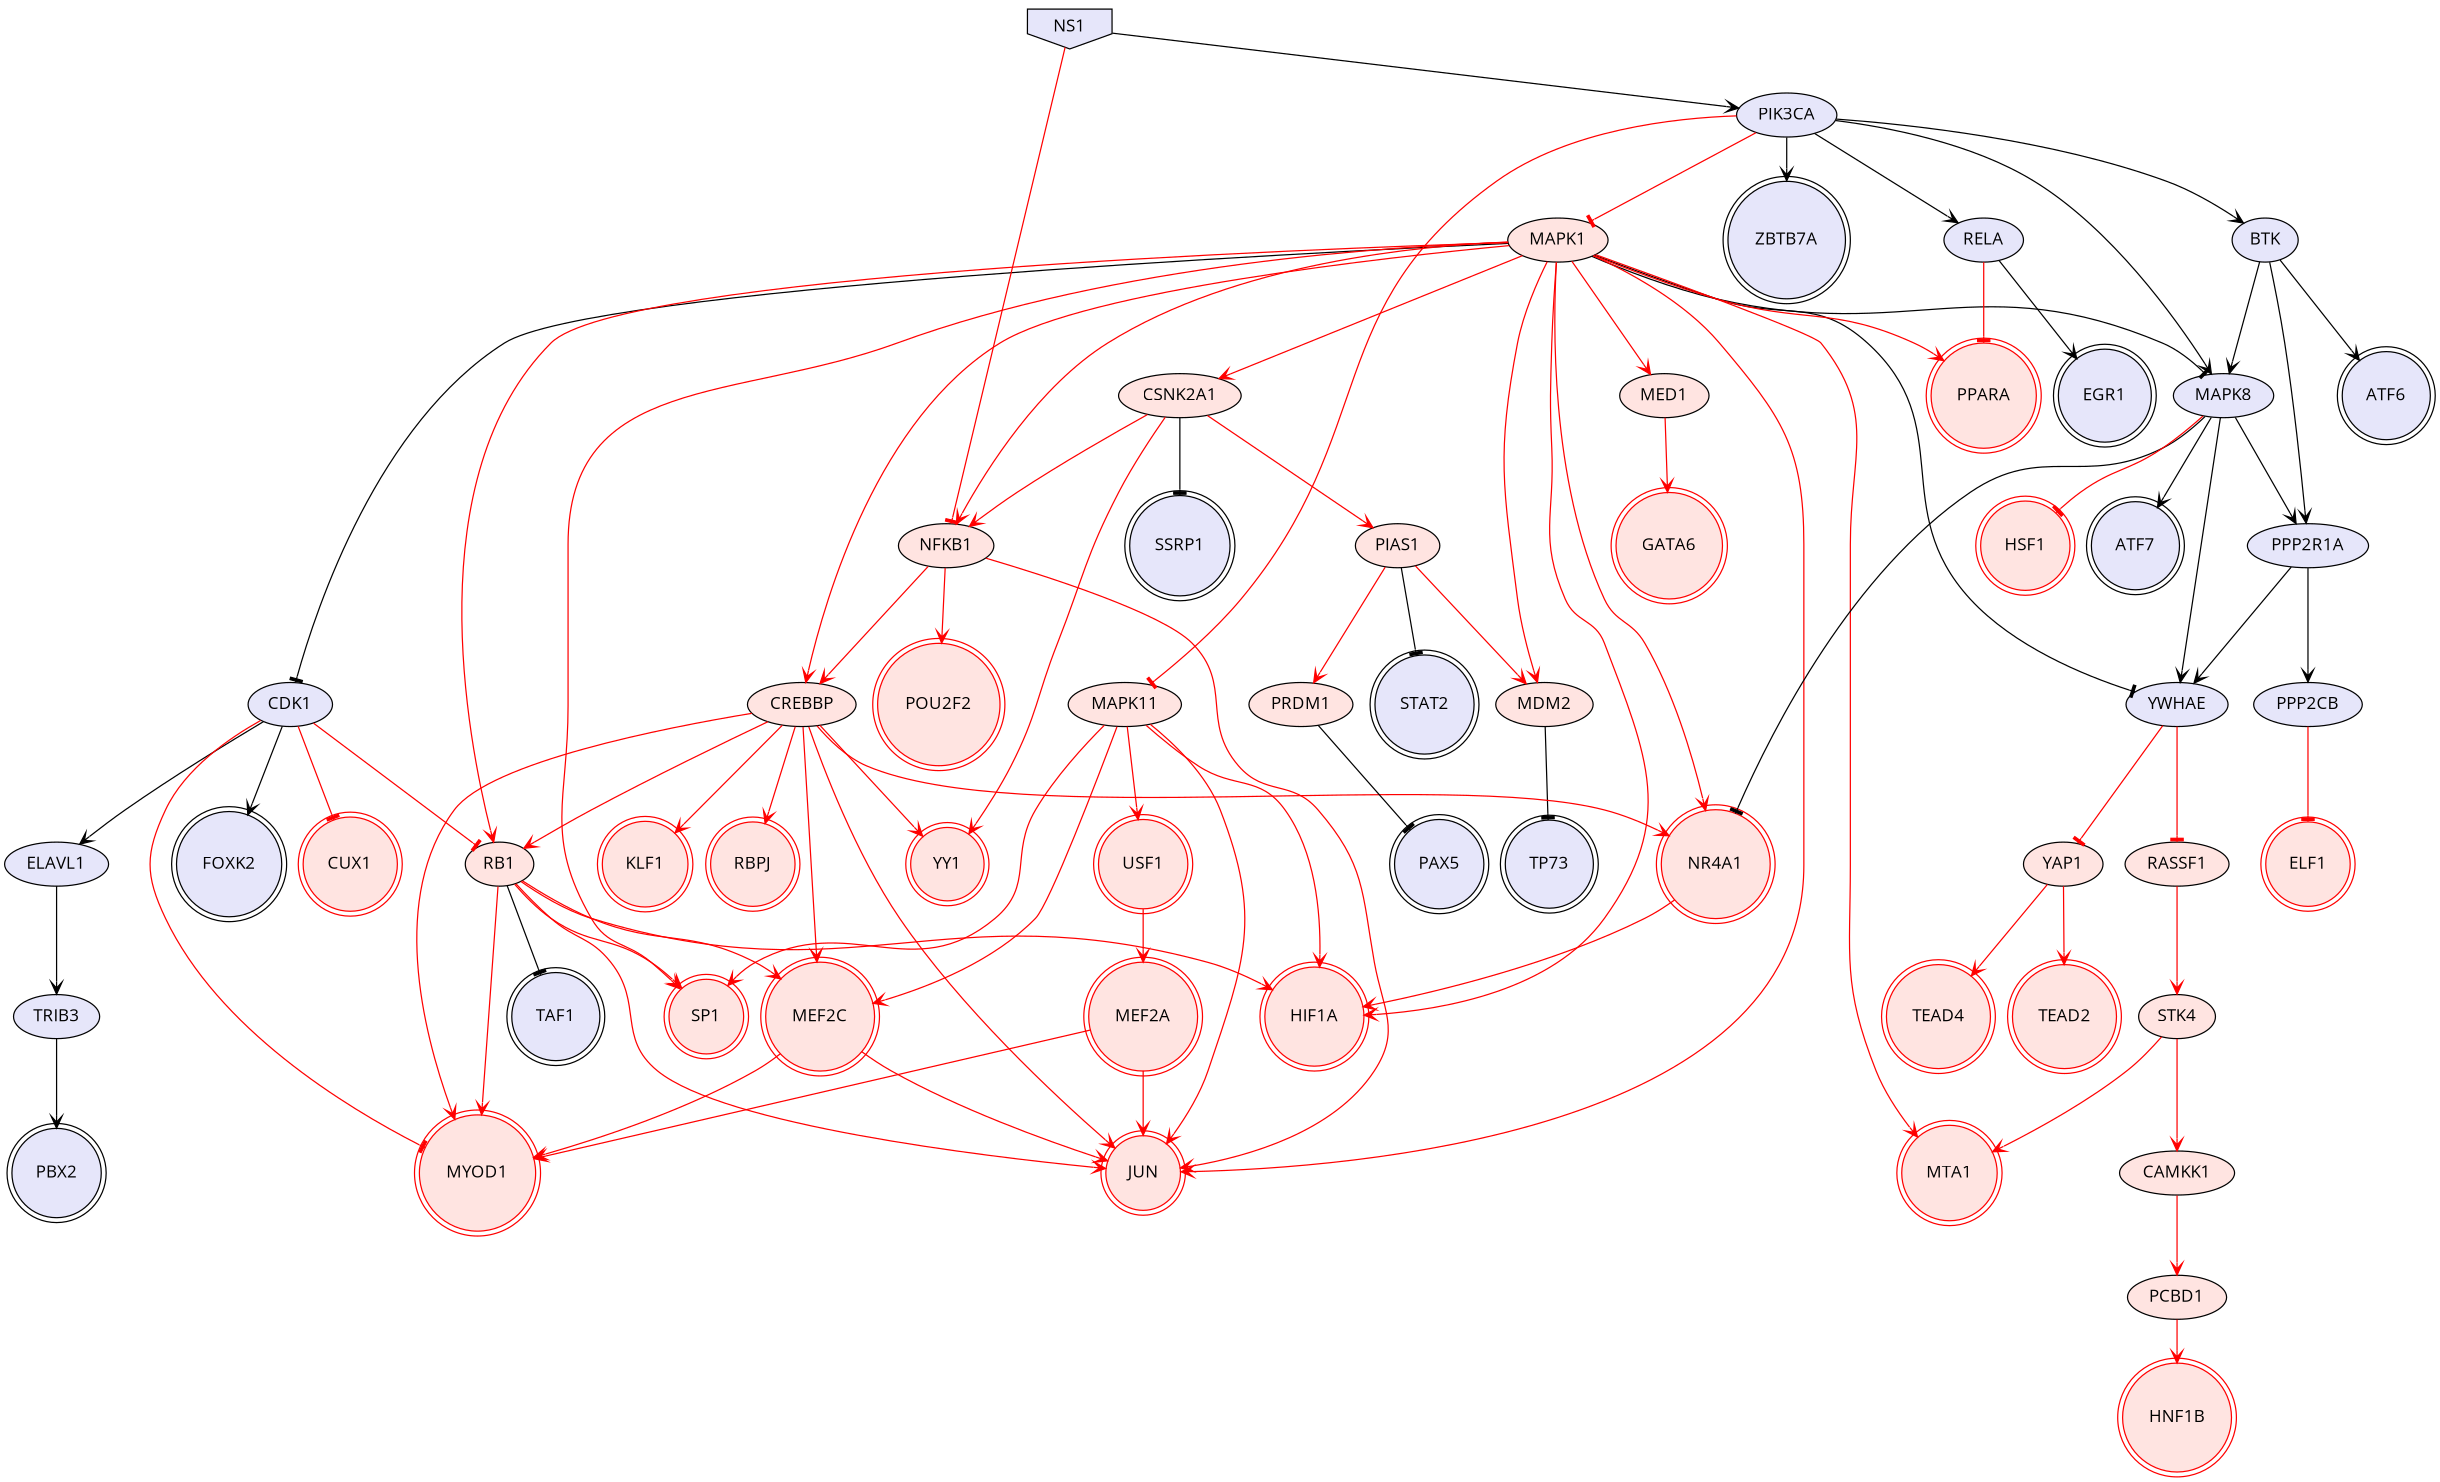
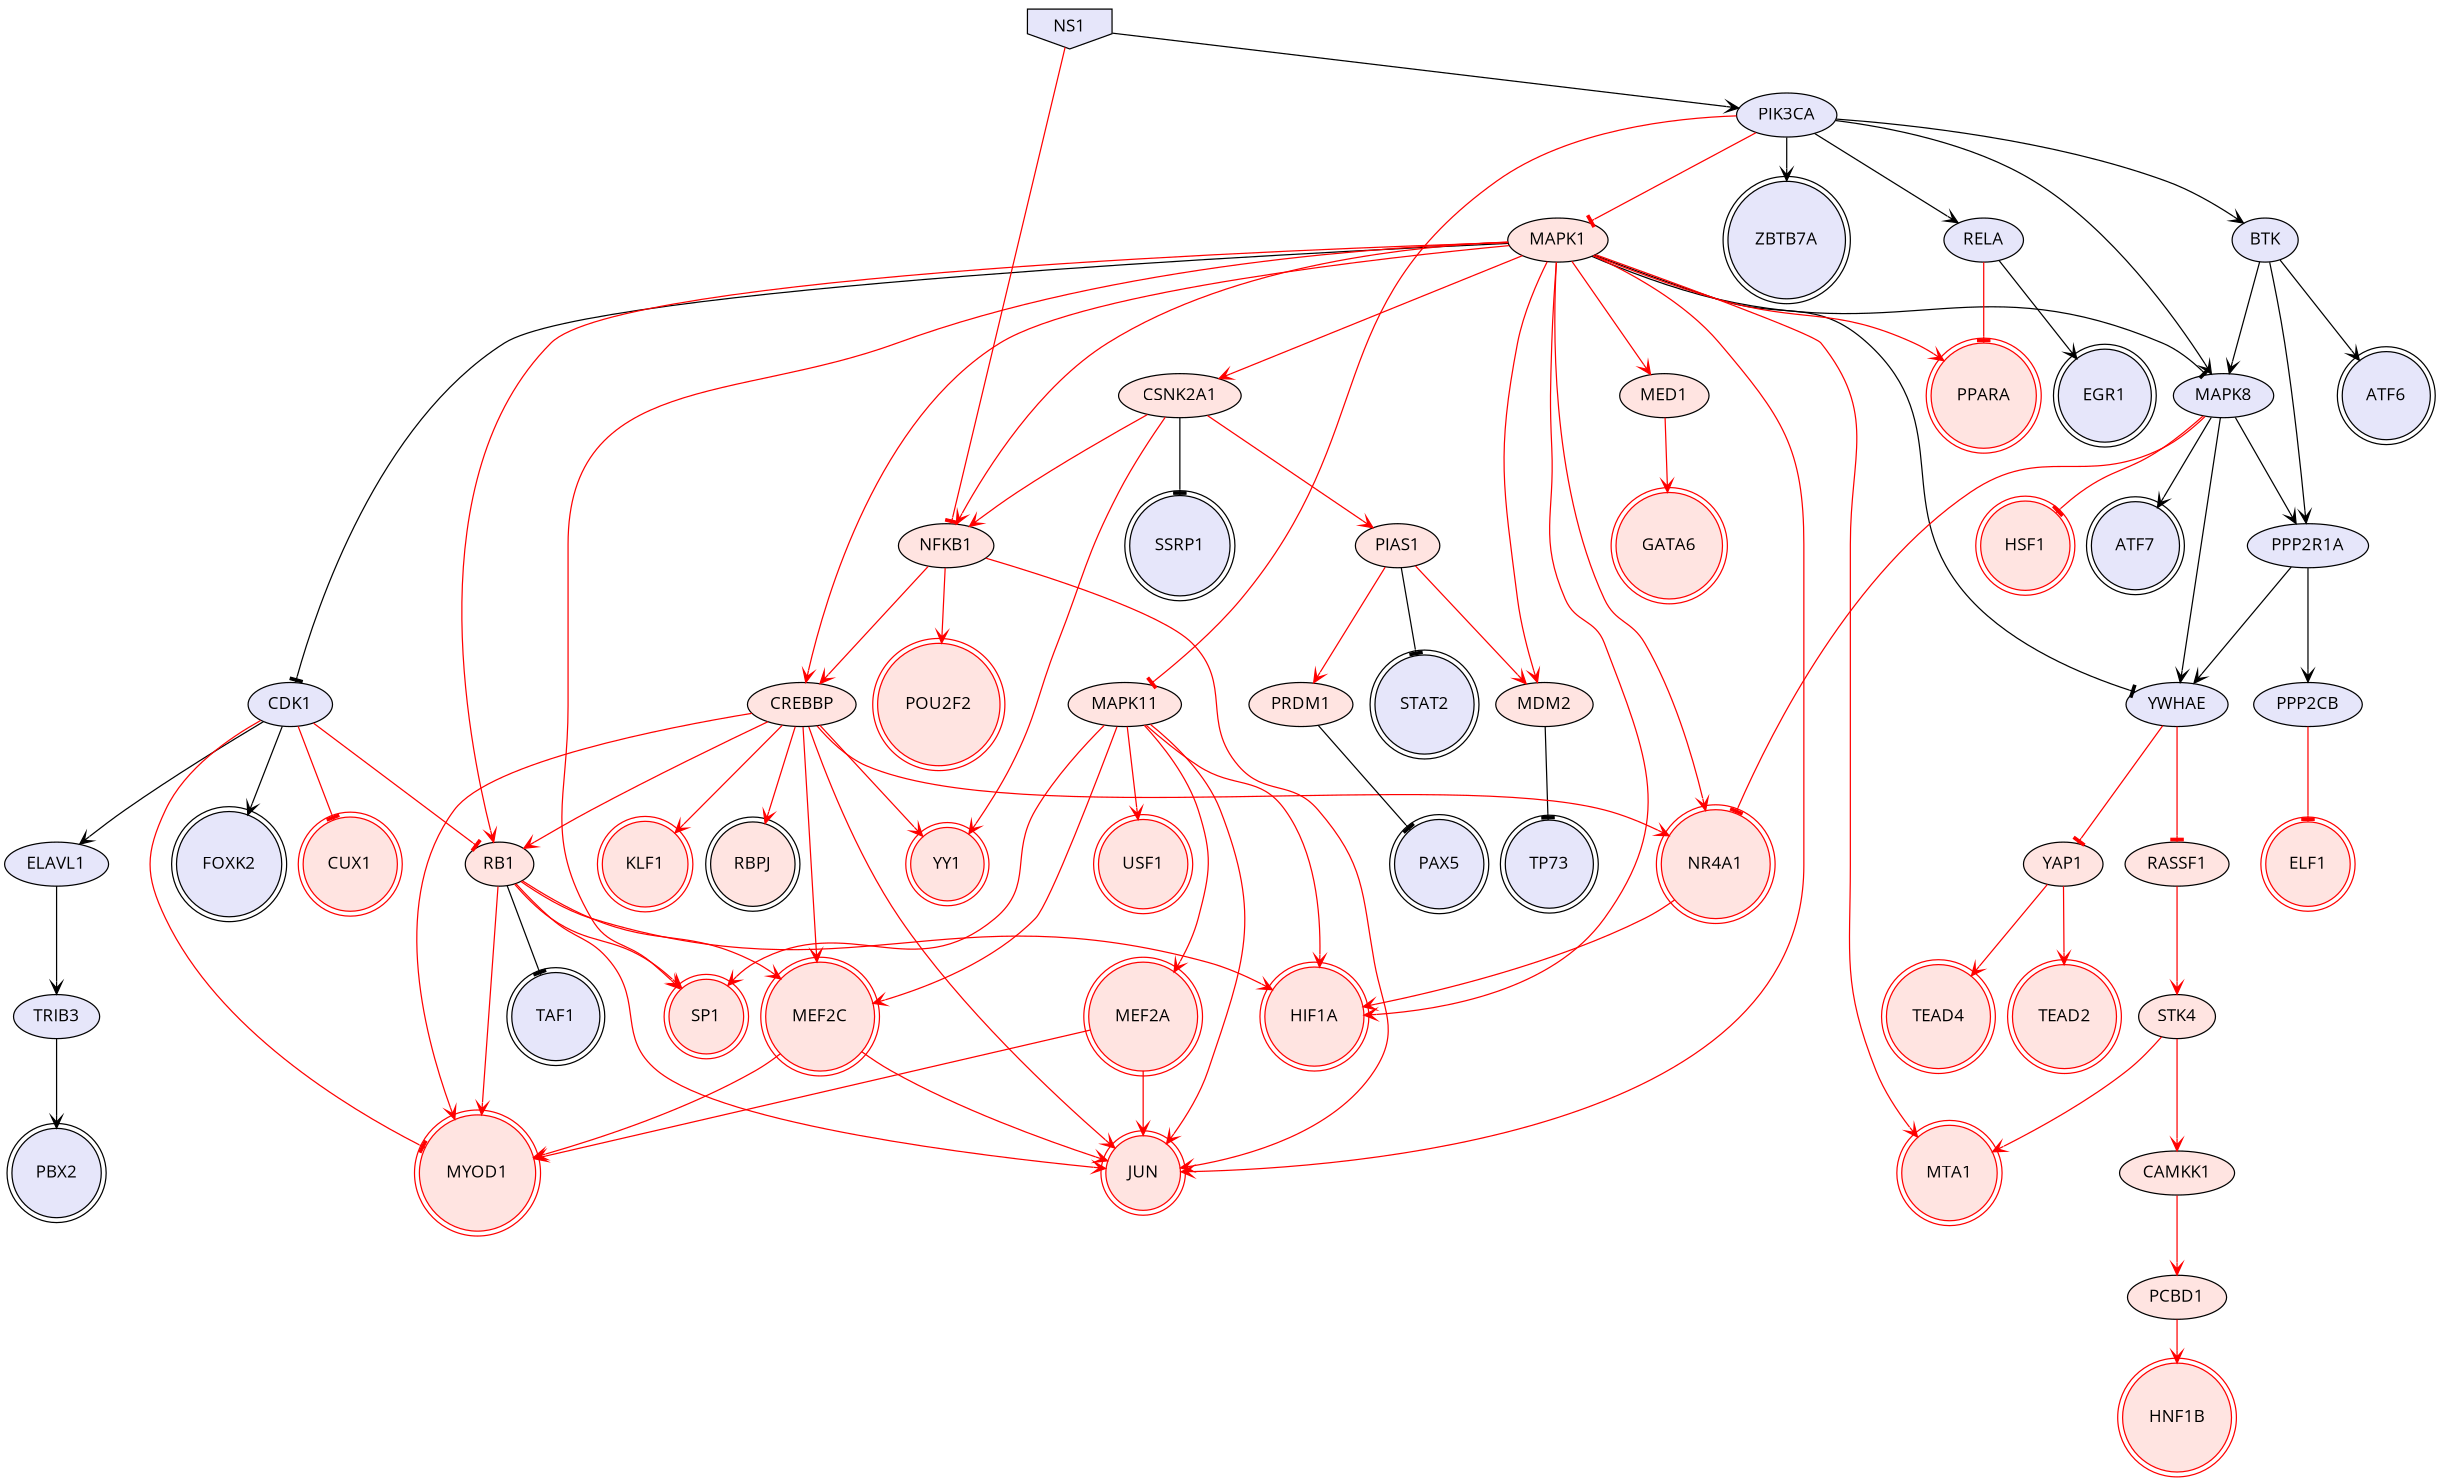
(1915, 538) -> (1915, 538)
(753, 864) -> (753, 864)
(1143, 929) -> (1205, 837)
